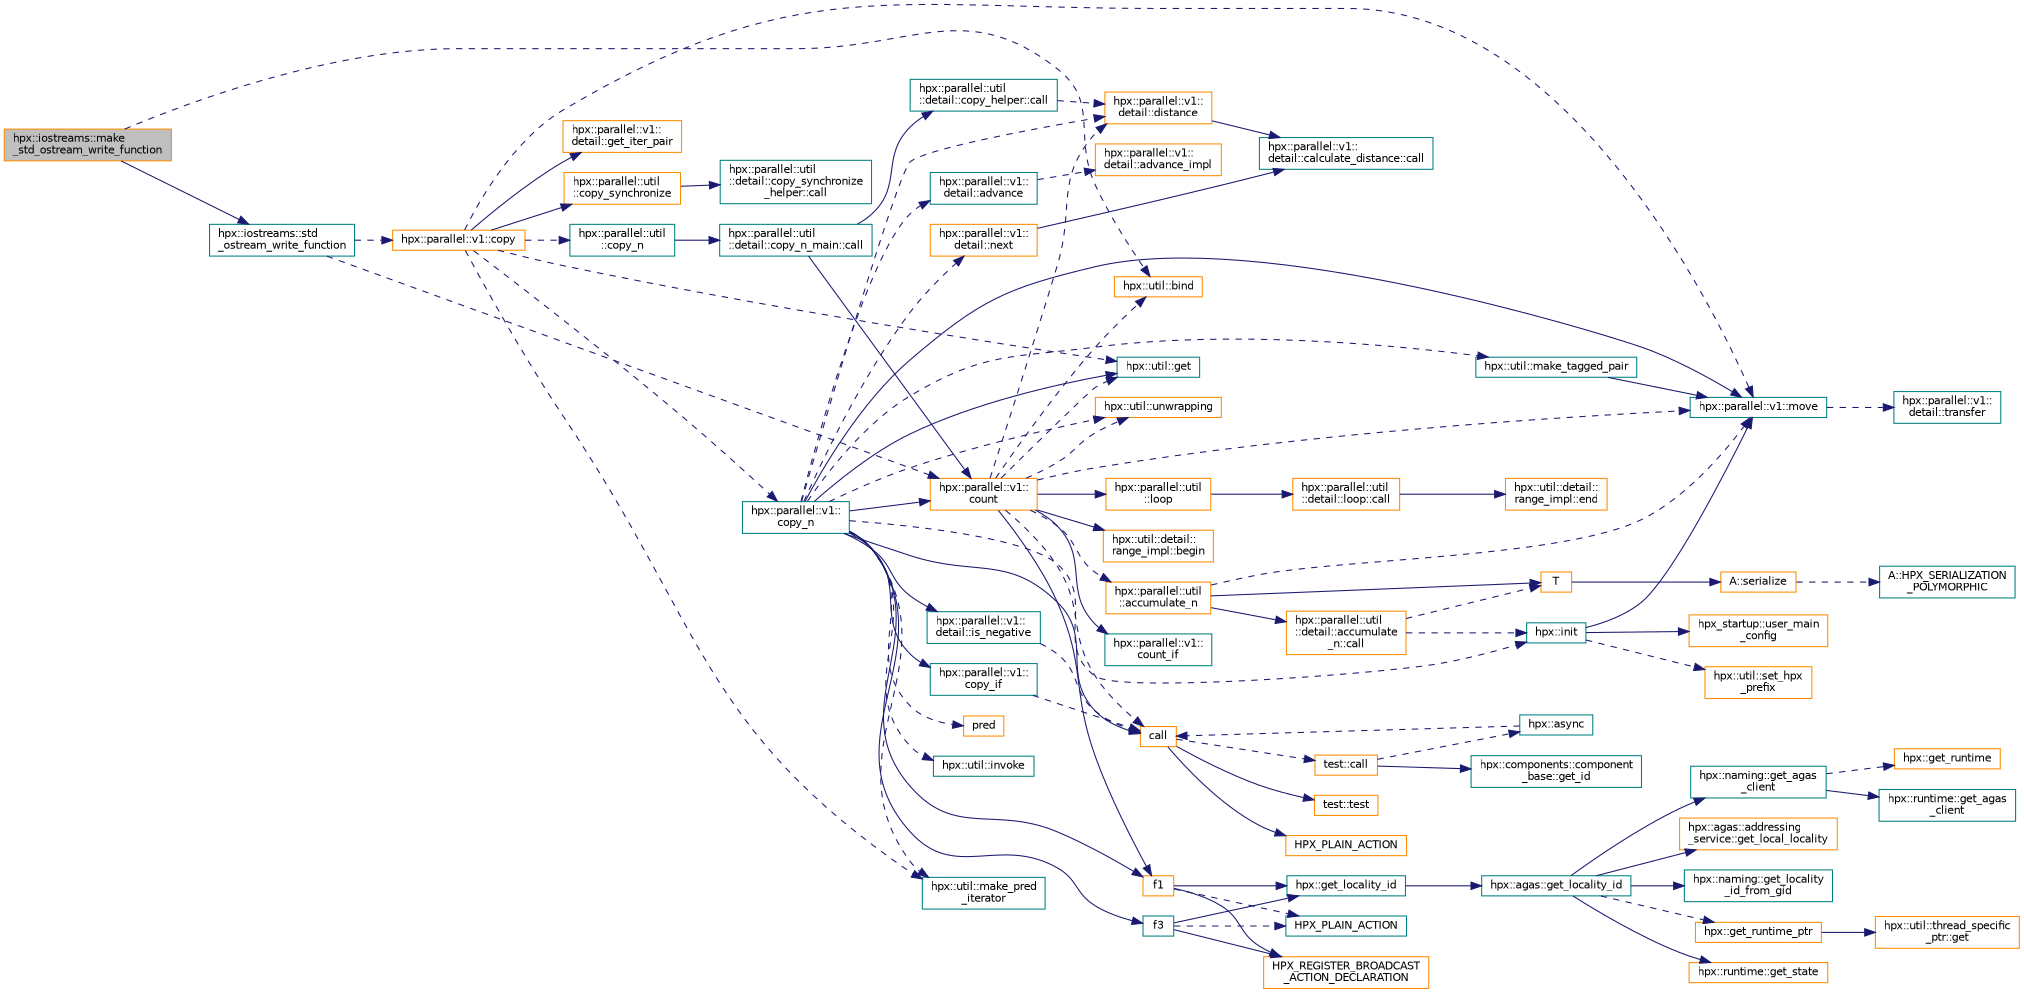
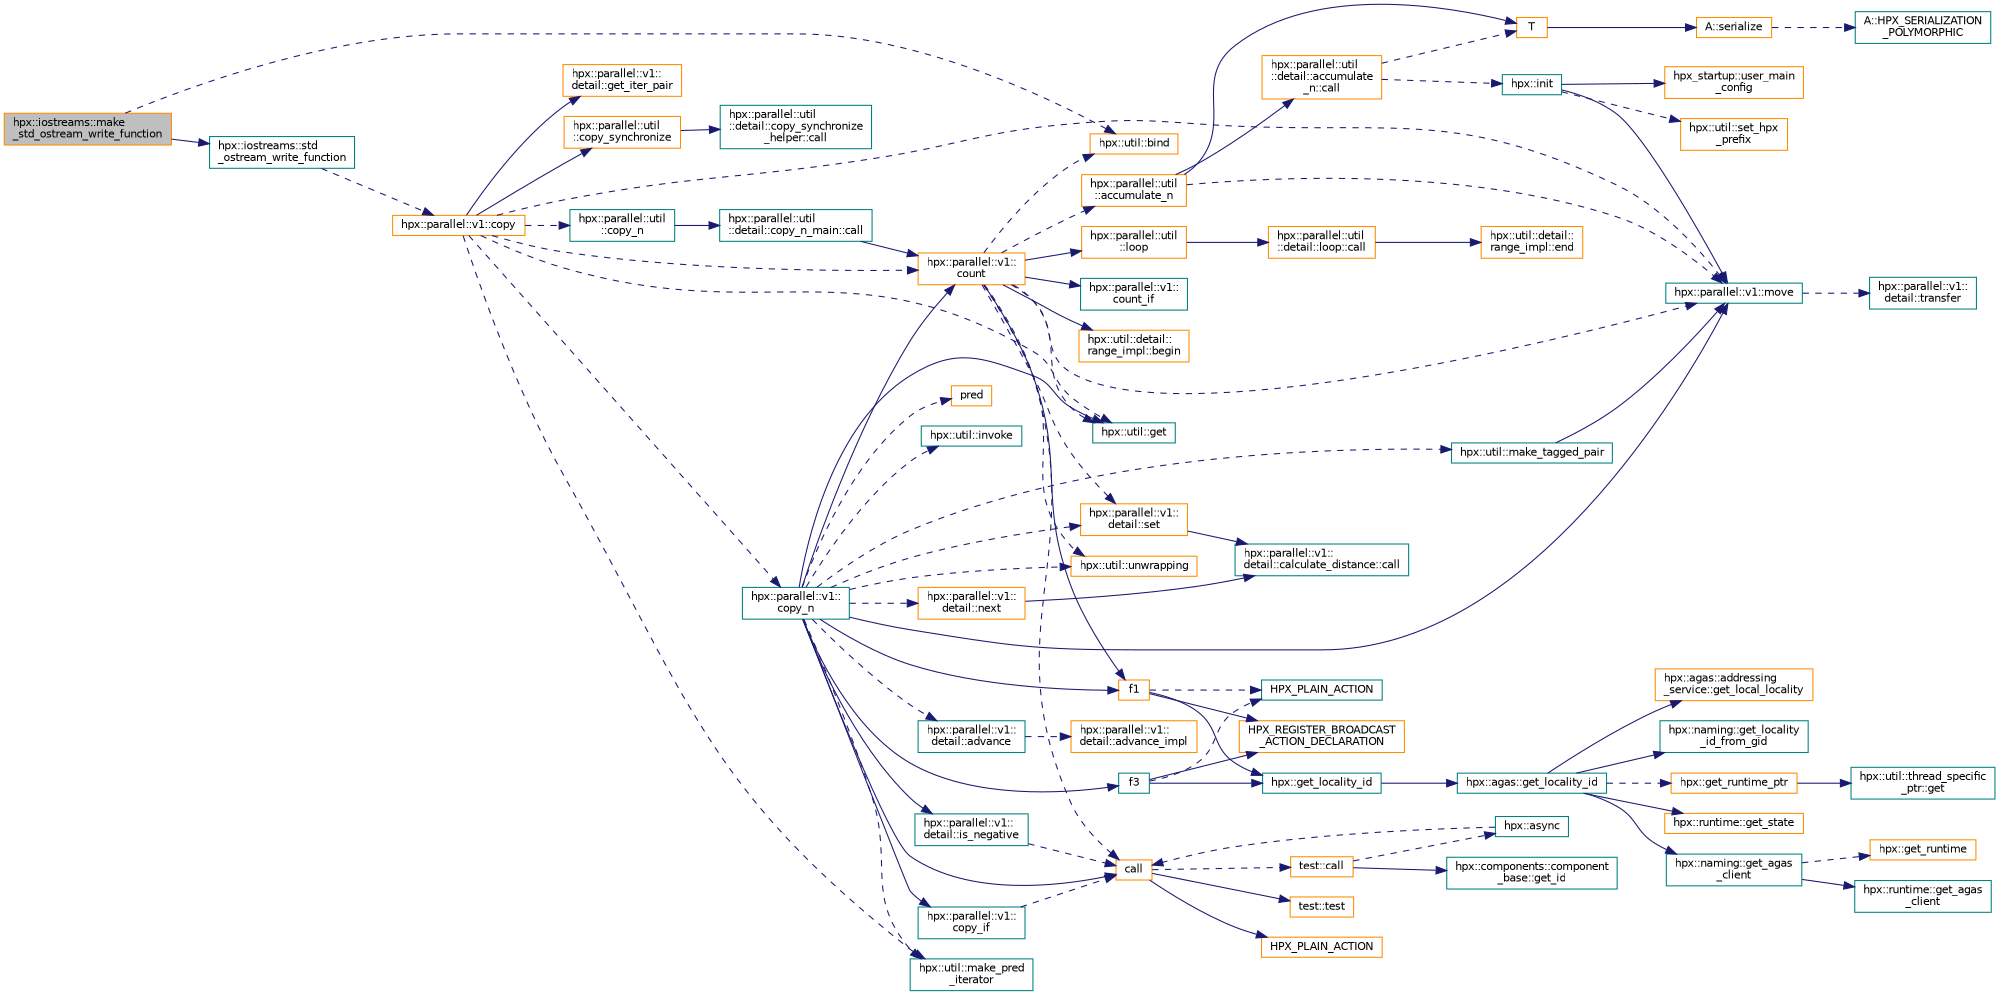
(984, 95) -> none
(1158, 108) -> (1134, 520)
(643, 371) -> (698, 265)
(1138, 682) -> none
(1947, 932) -> (1923, 783)
